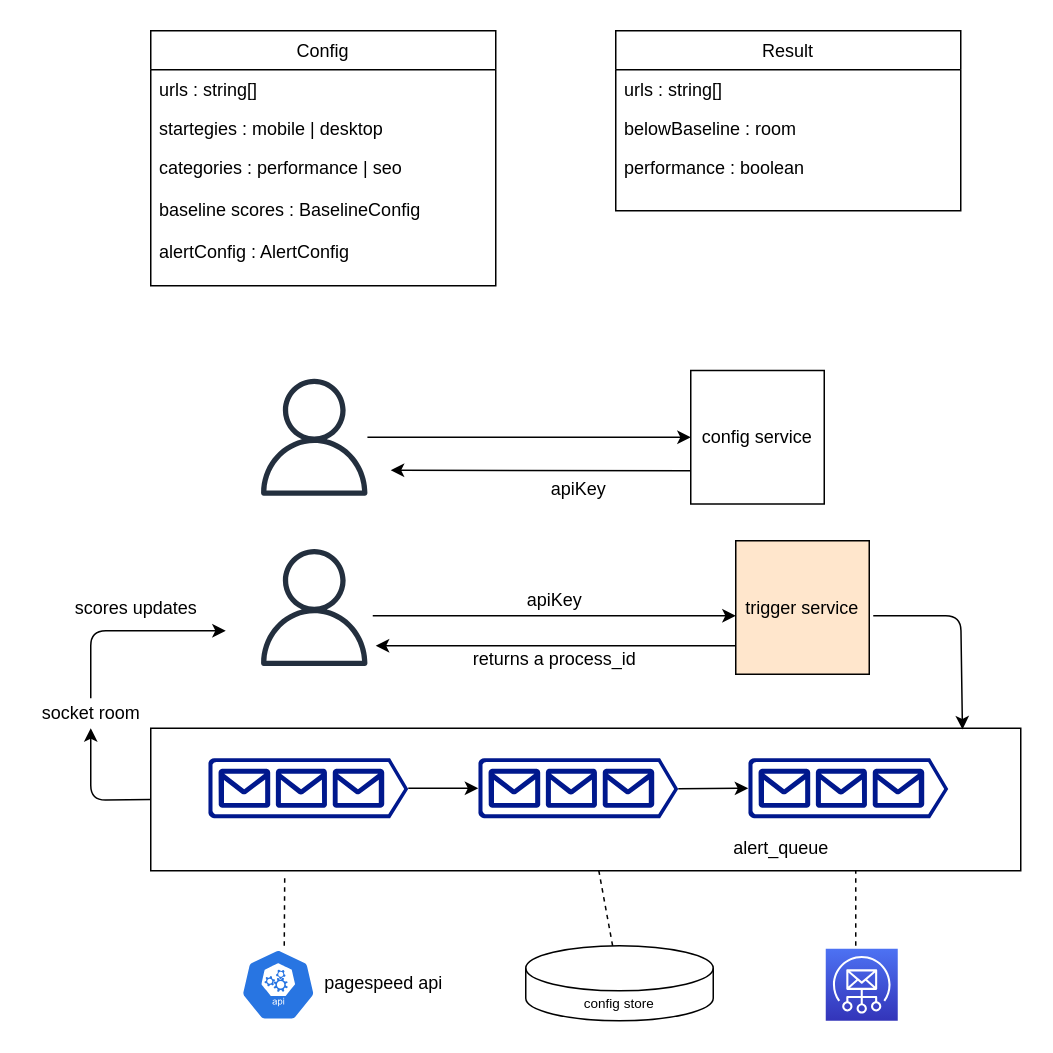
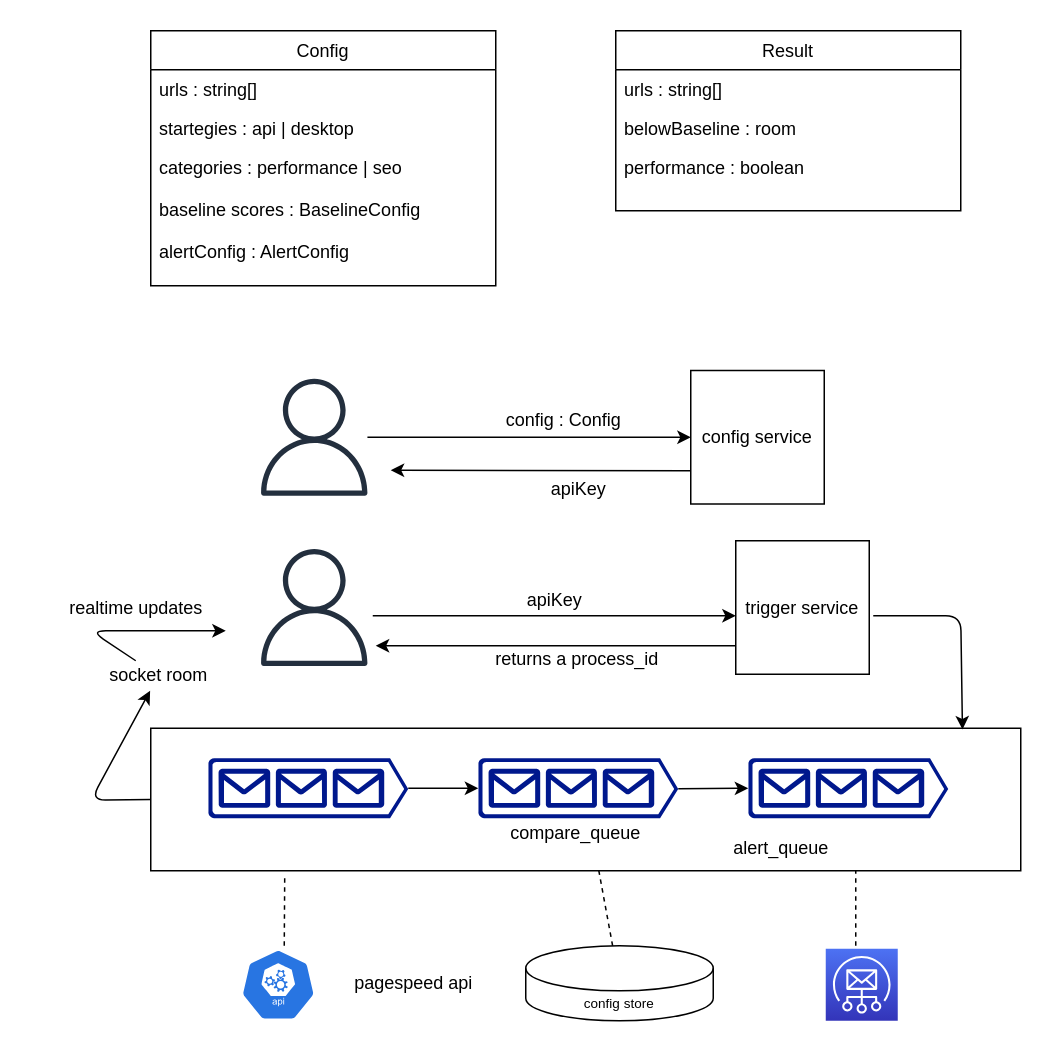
(284, 129) -> (271, 129)
none -> (563, 421)
(137, 608) -> (137, 608)
(803, 608) -> (803, 608)
(554, 659) -> (576, 659)
(91, 713) -> (158, 676)
none -> (576, 833)
(383, 983) -> (413, 983)
